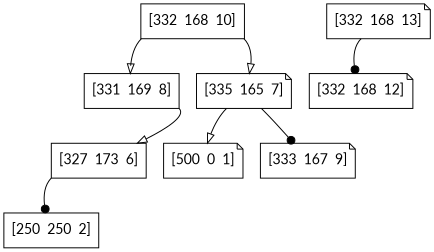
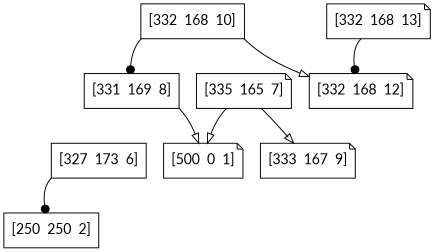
(250, 50) -> (270, 59)
(134, 51) -> (134, 51)
(275, 123) -> (275, 123)
(167, 127) -> (188, 120)
